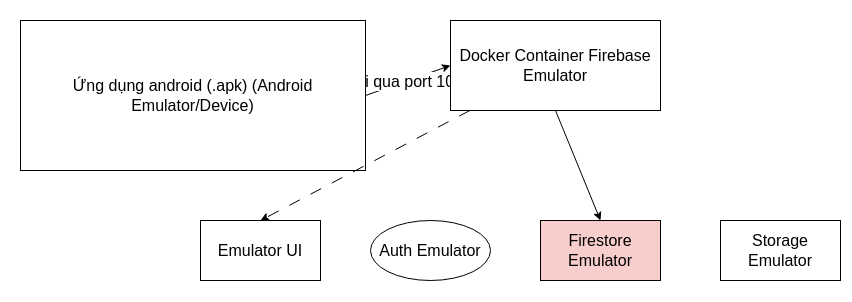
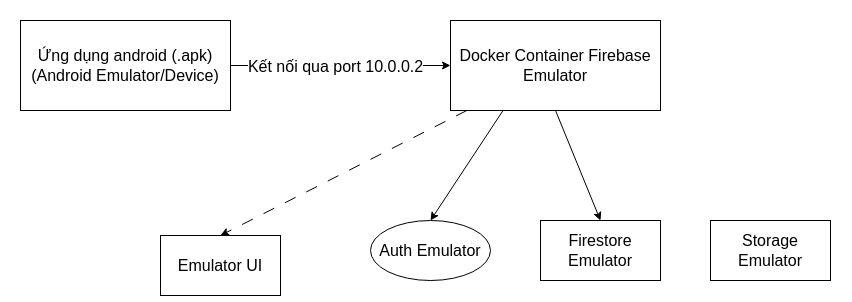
(193, 96) -> (126, 66)
none -> (469, 162)
(261, 251) -> (221, 266)
(601, 251) -> (601, 251)
(781, 251) -> (771, 251)
